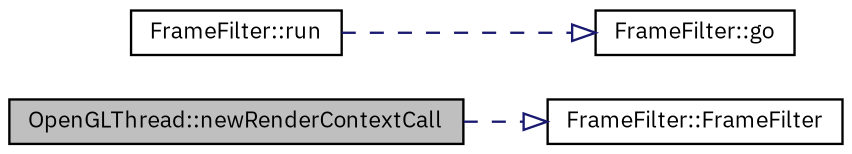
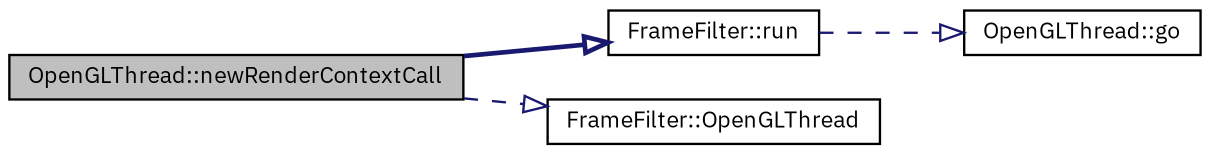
(695, 33) -> (1082, 33)
none -> (524, 50)
(695, 122) -> (714, 122)
